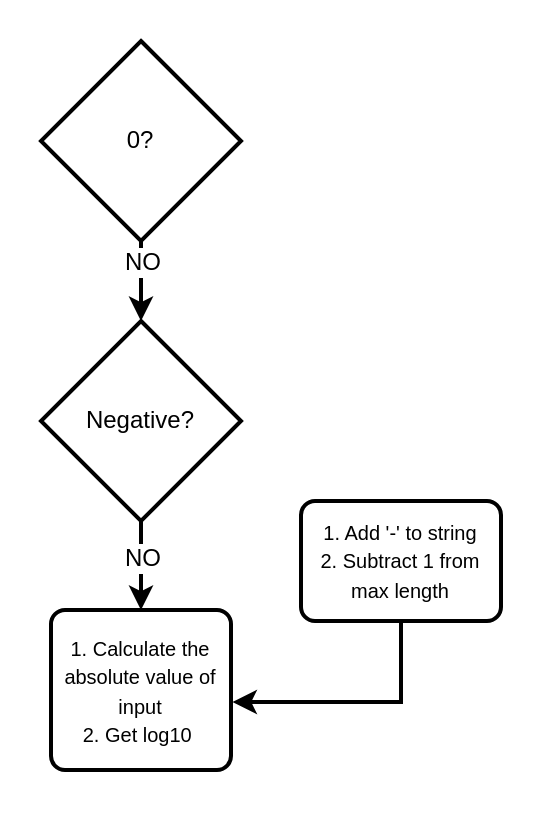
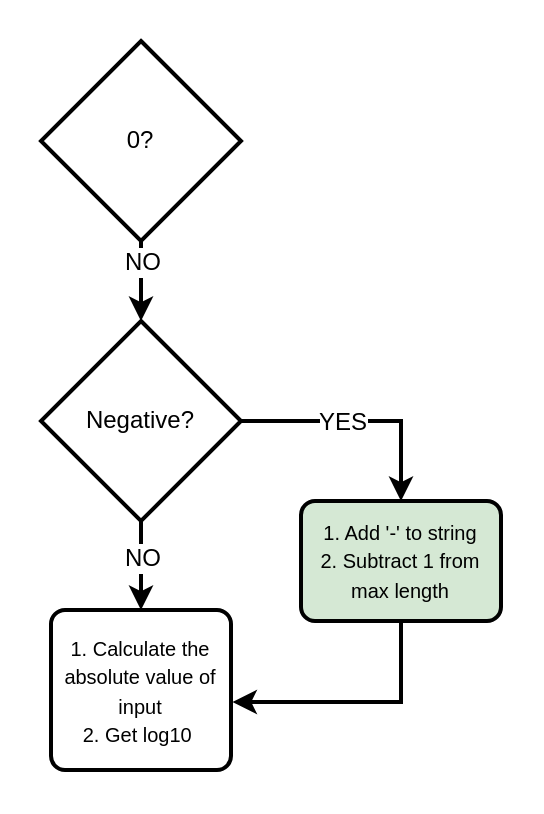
none -> (352, 421)
(401, 561) -> (401, 561)
